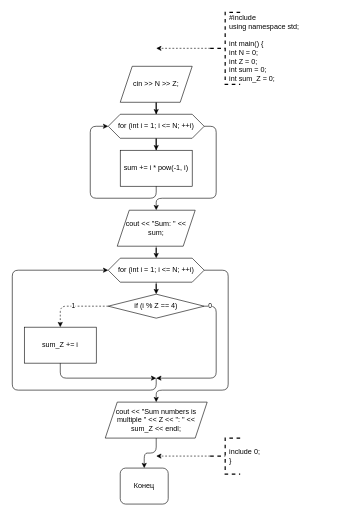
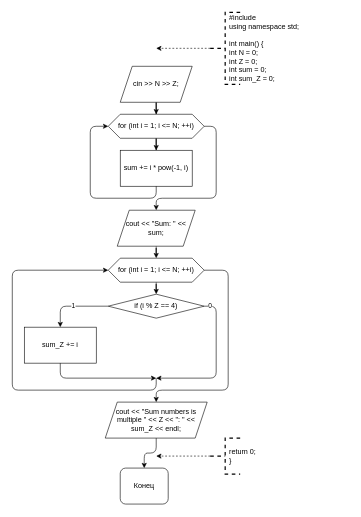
(76, 306) -> (76, 306)
(246, 456) -> (246, 456)
